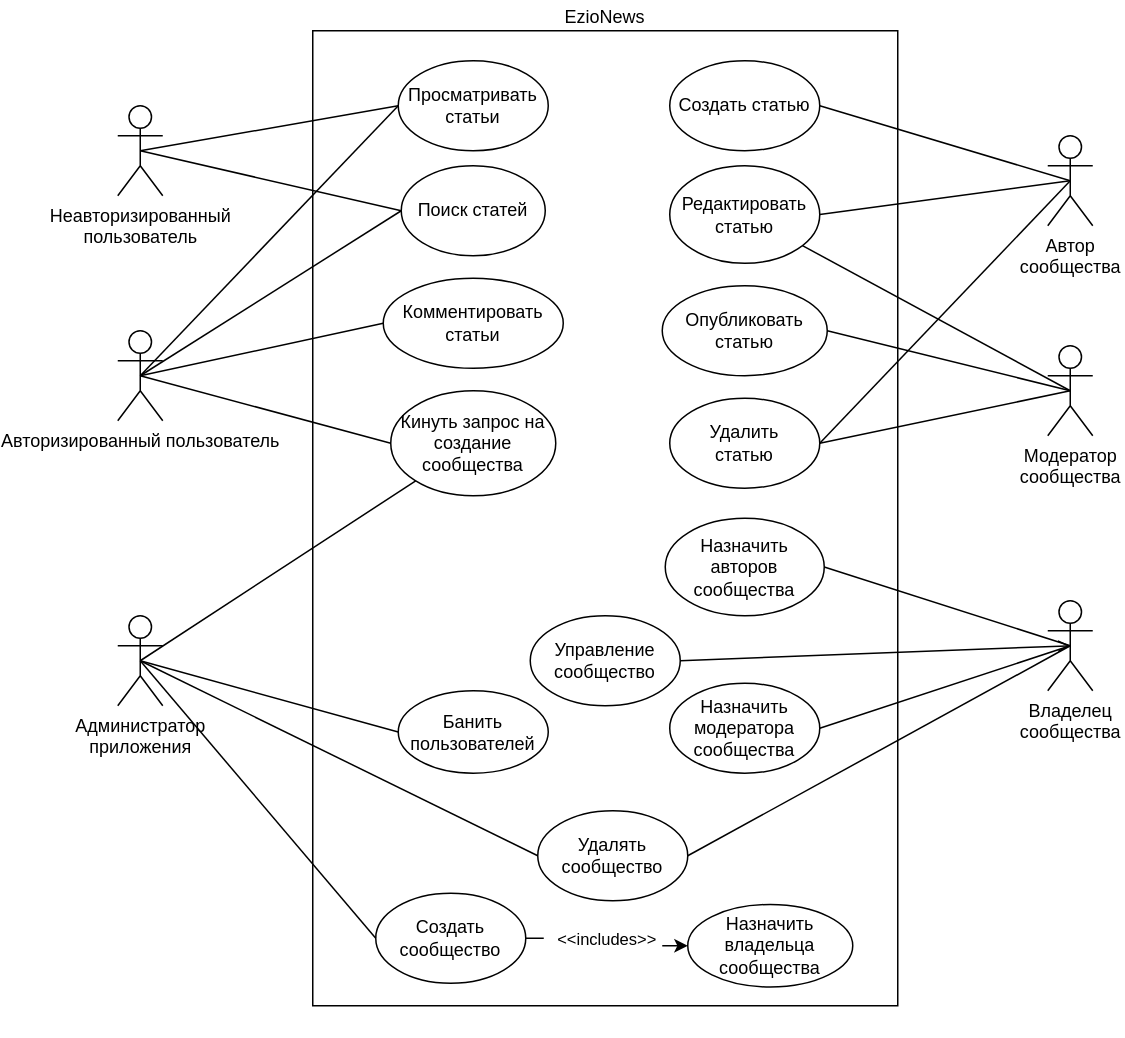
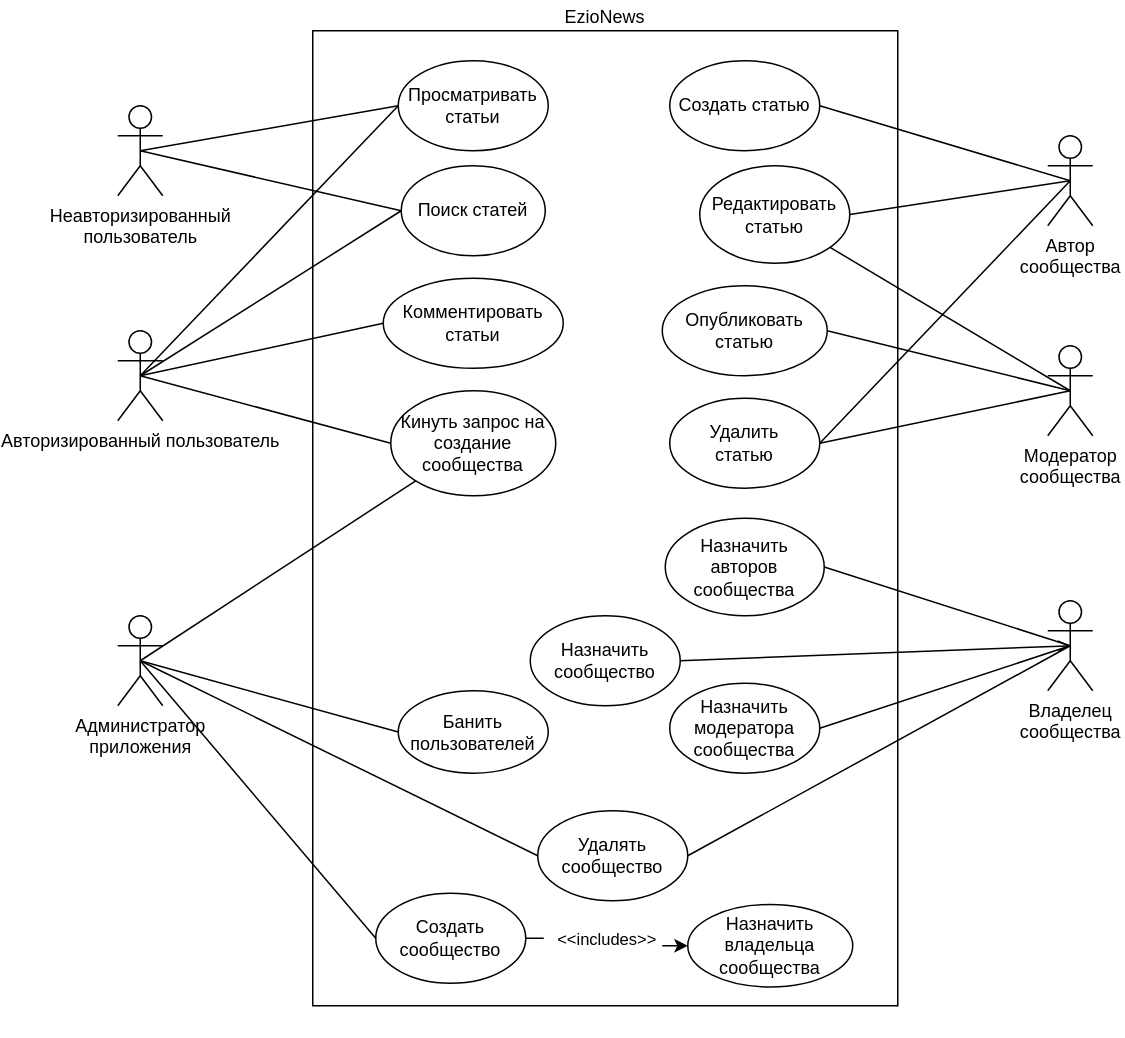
(745, 215) -> (775, 215)
(605, 661) -> (605, 661)
